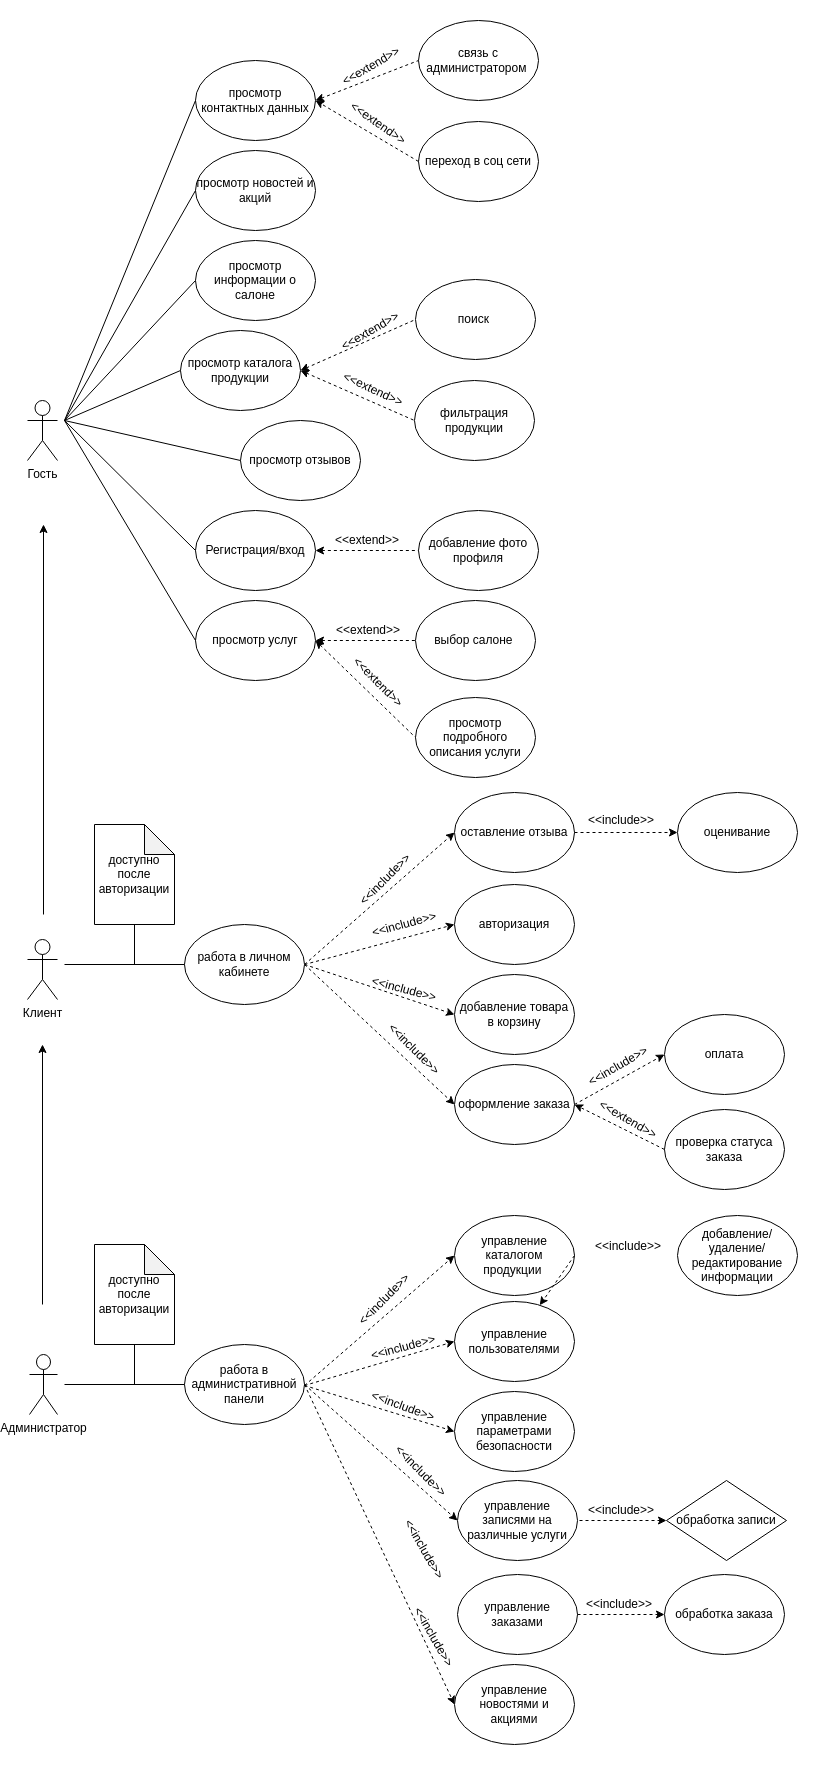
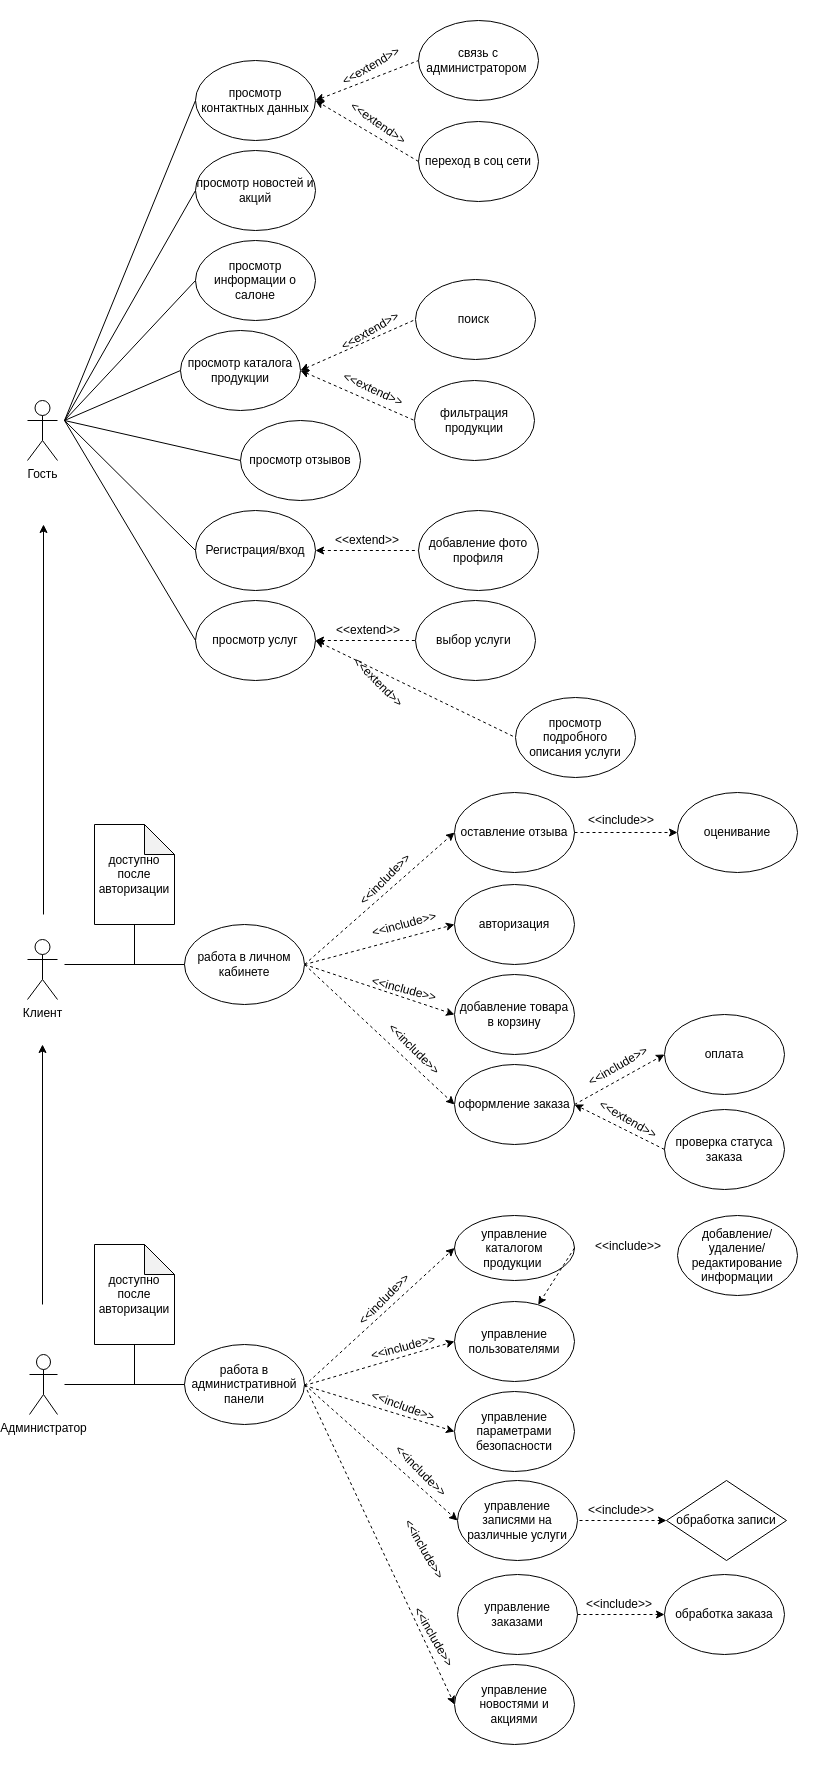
(476, 641) -> (476, 641)
(476, 738) -> (576, 738)
(515, 1256) -> (515, 1248)
